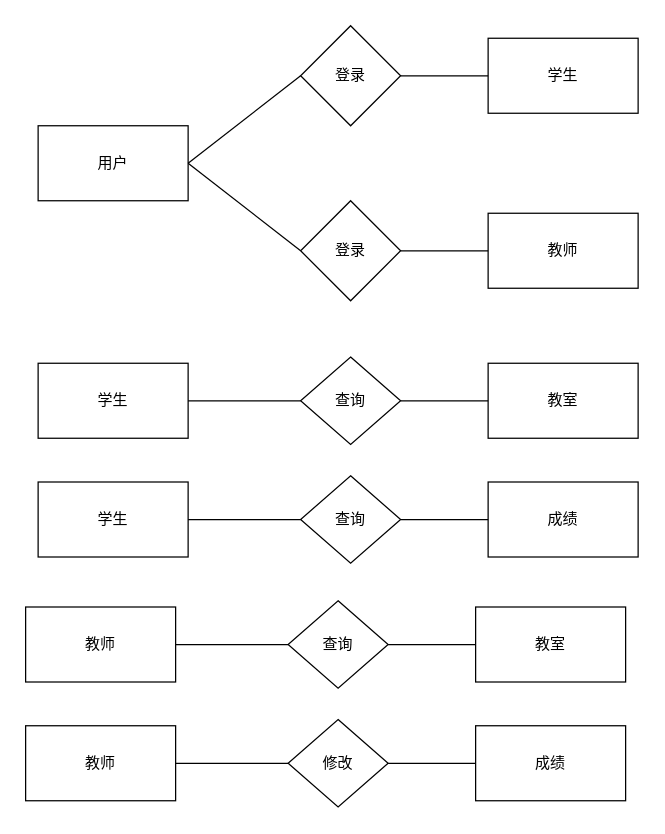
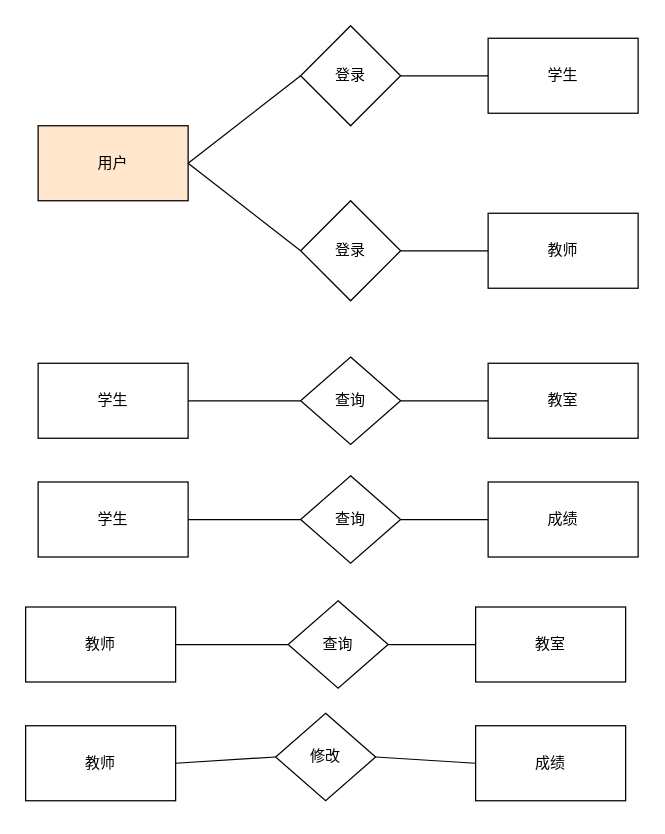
(113, 163) -> (113, 163)
(338, 763) -> (326, 757)
